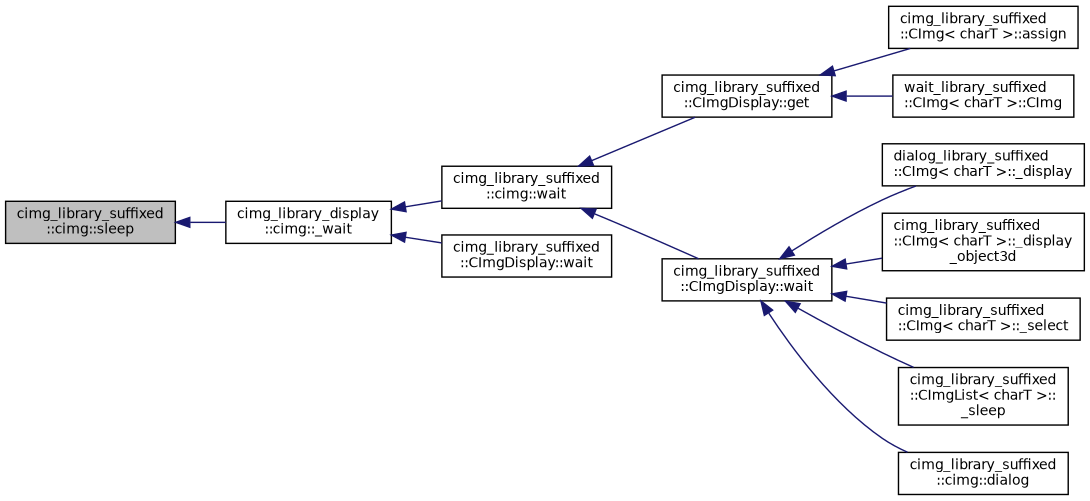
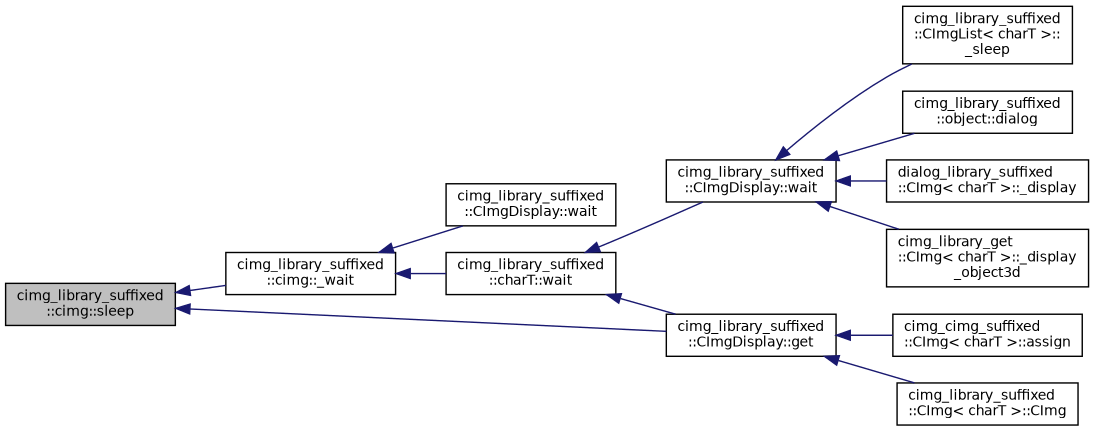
(983, 27) -> (988, 335)
(983, 96) -> (988, 404)
(527, 187) -> (531, 274)
(309, 222) -> (311, 274)
(983, 242) -> (988, 258)
(983, 319) -> none
none -> (428, 320)
(983, 473) -> (988, 112)
